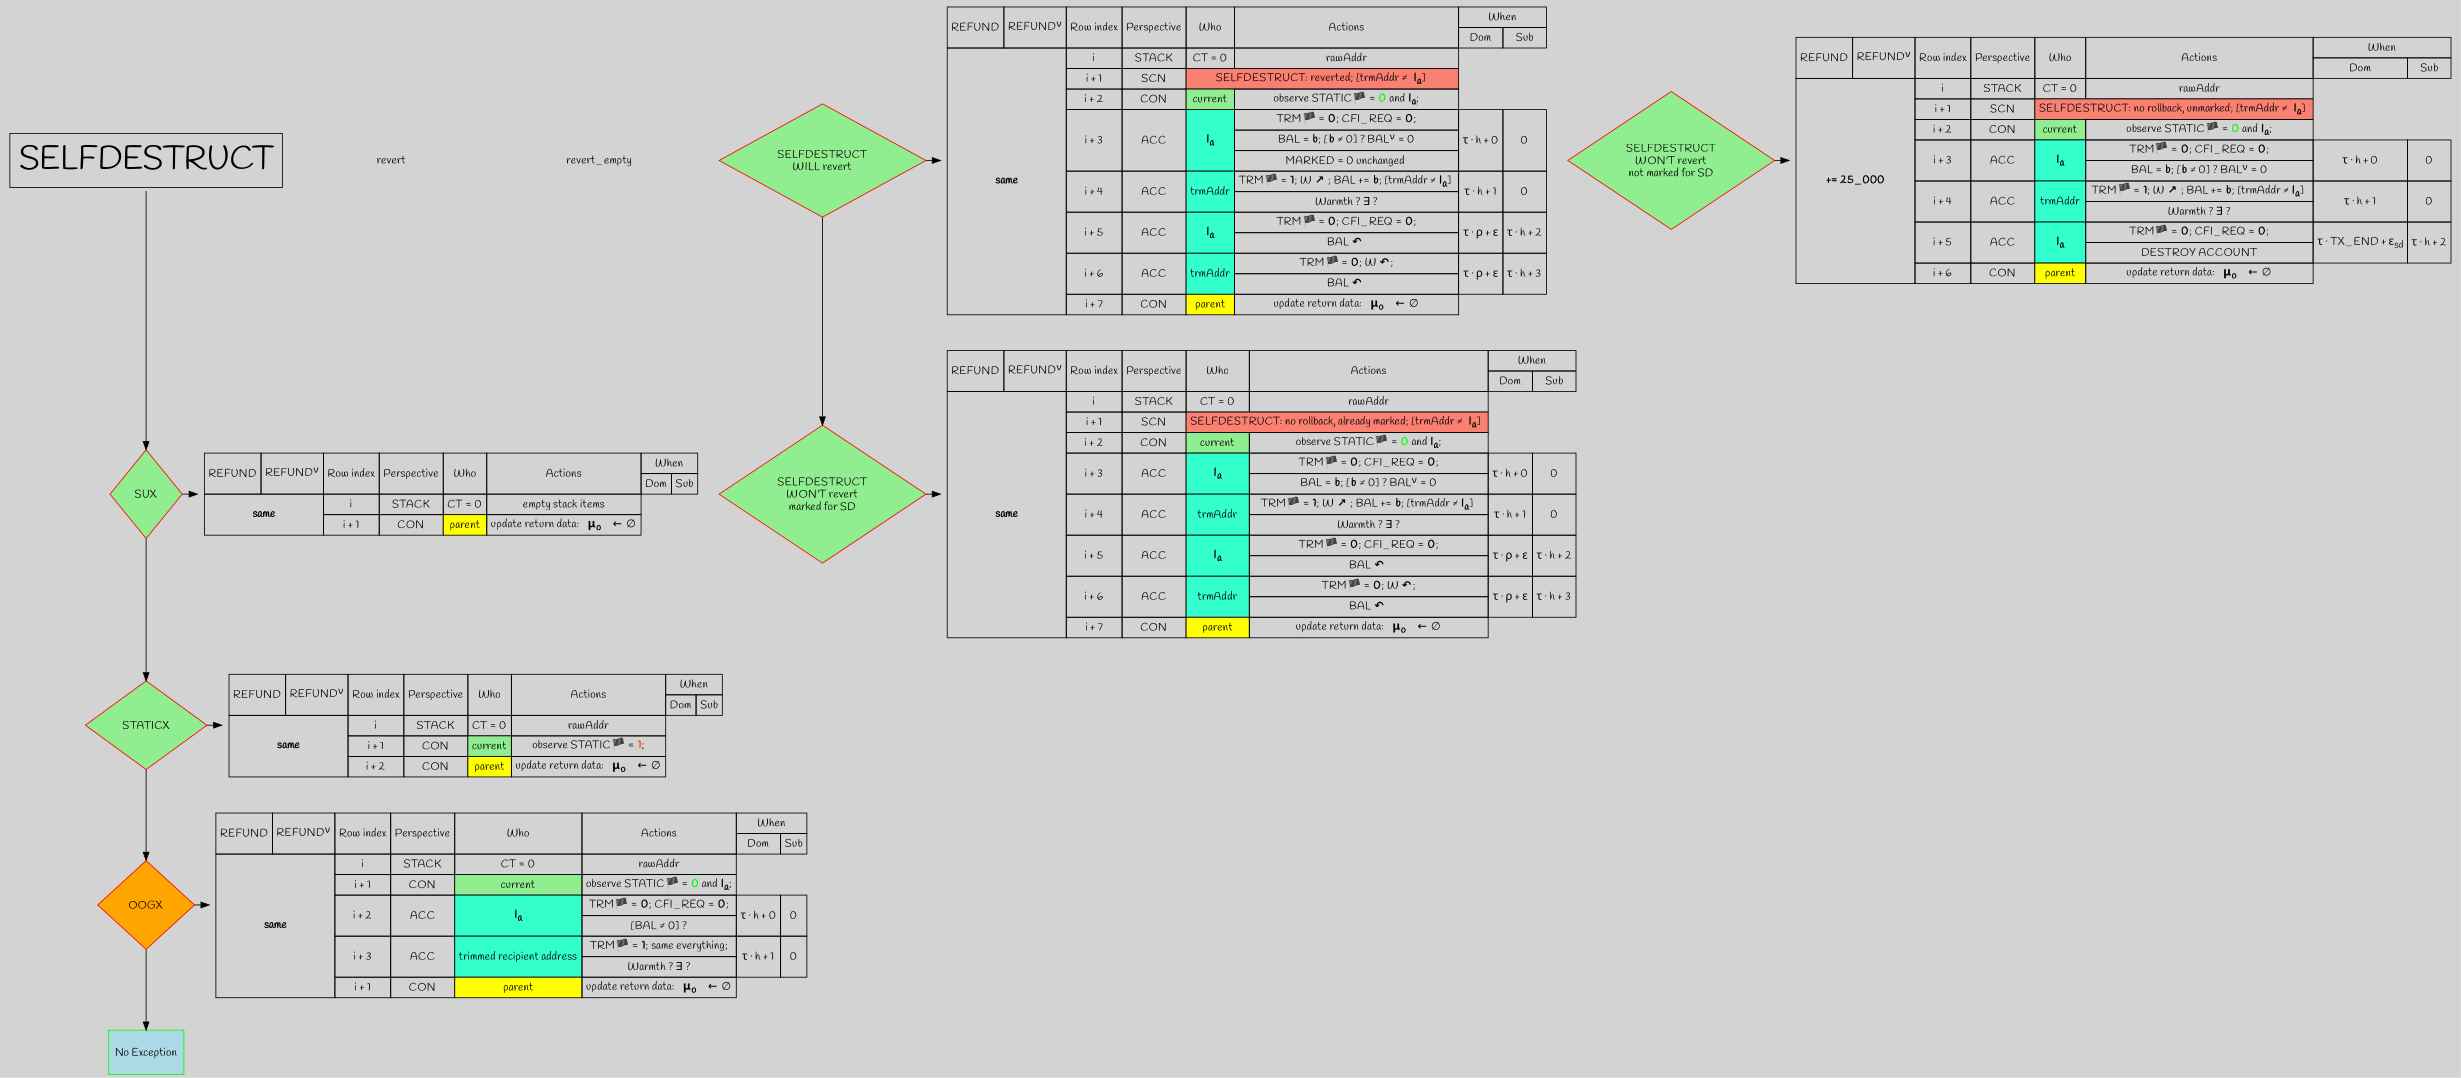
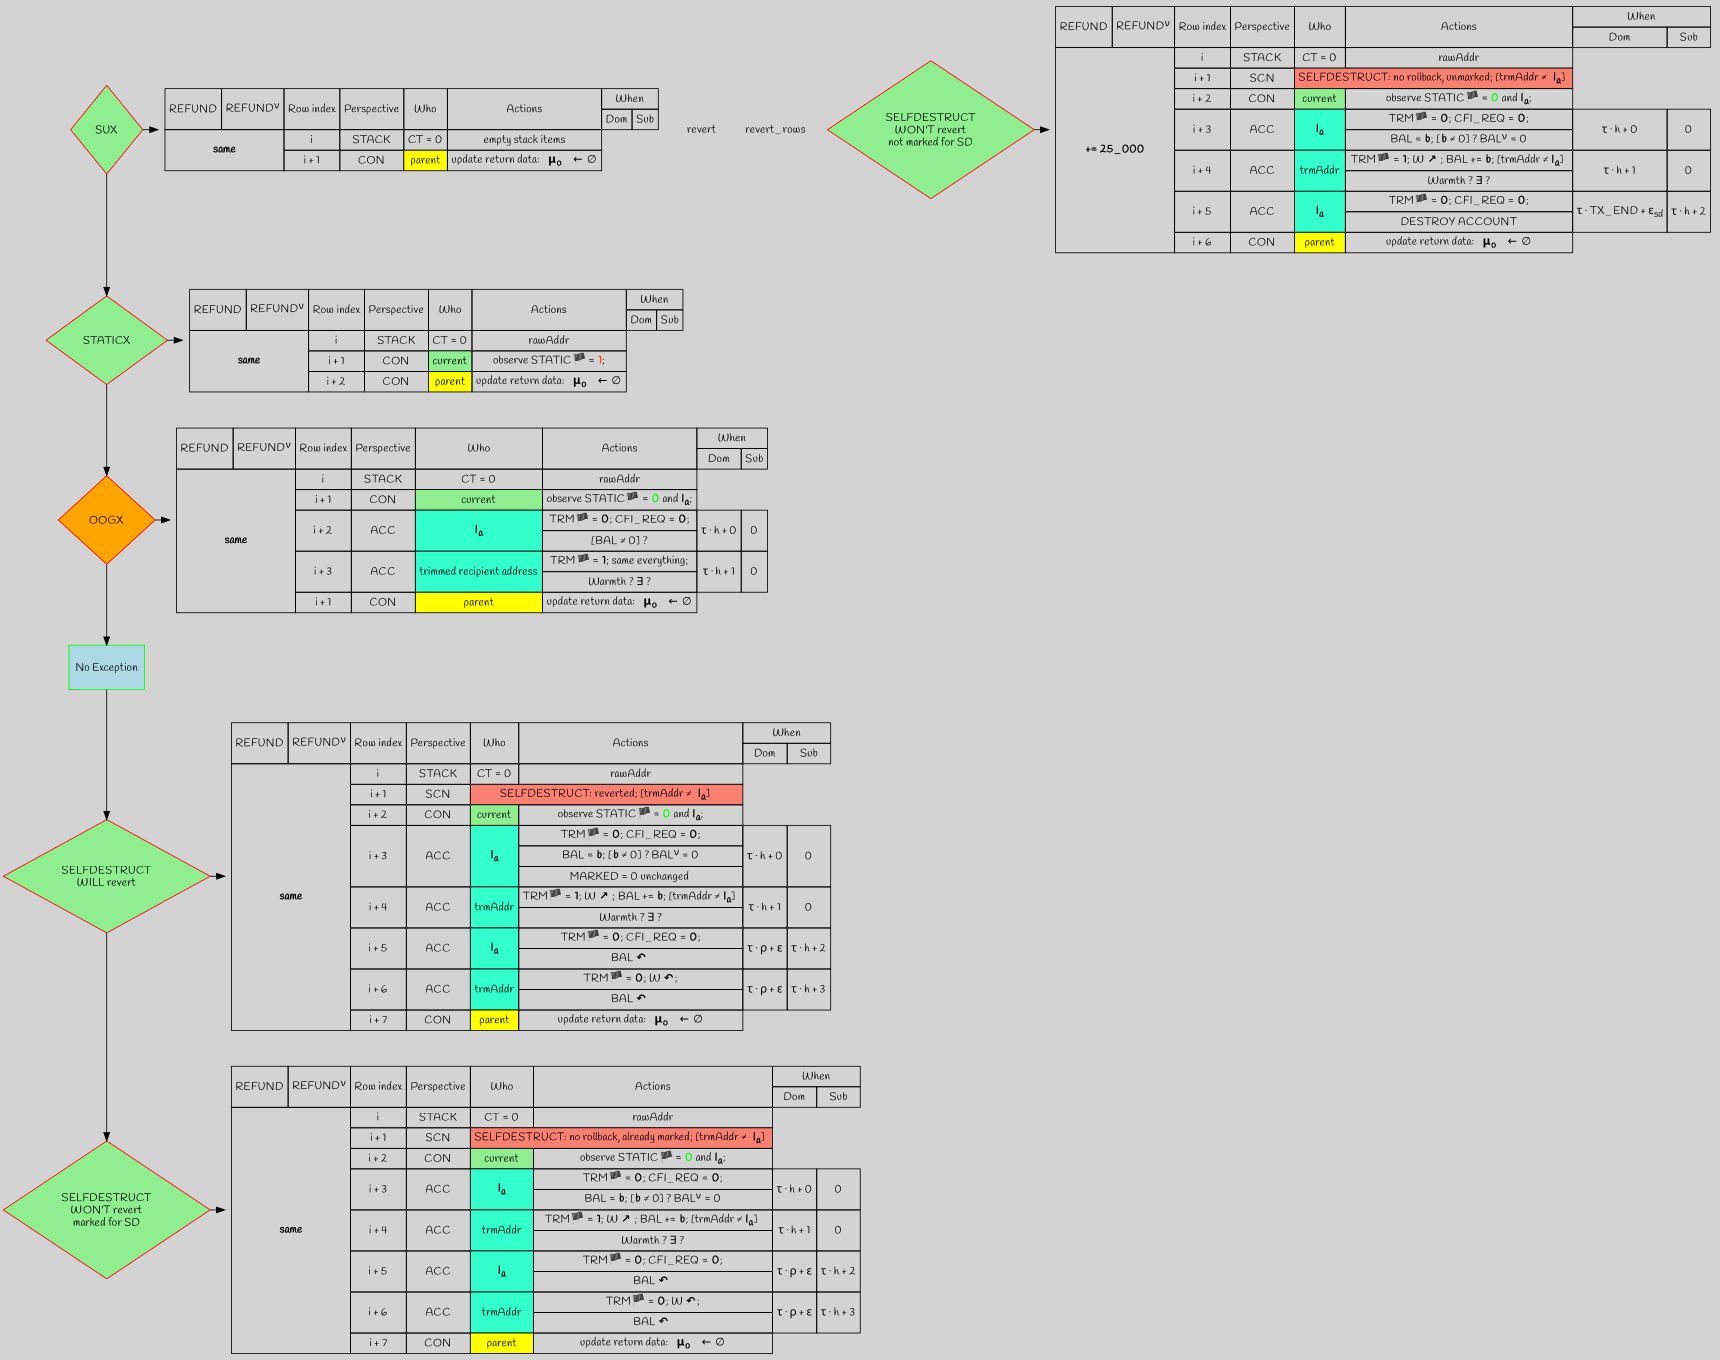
(146, 160) -> none
(599, 160) -> (776, 130)
none -> (107, 750)
